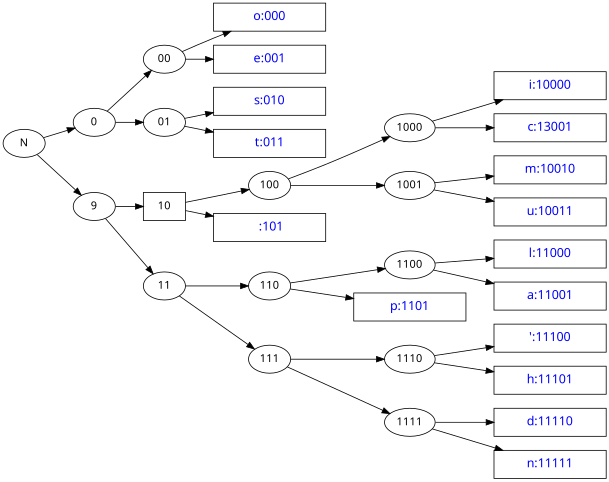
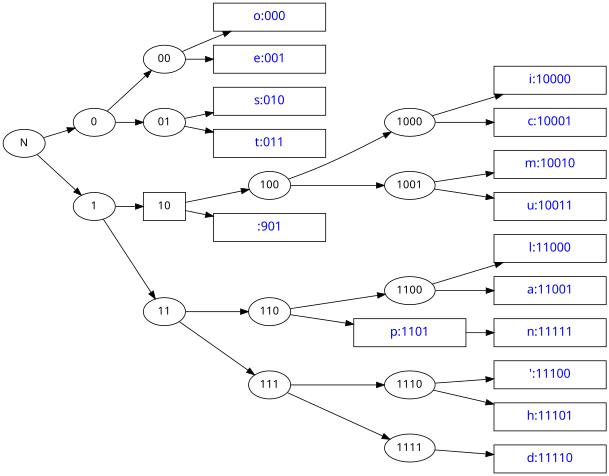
(550, 128) -> (550, 122)
(94, 206) -> (94, 206)
(270, 228) -> (270, 228)
(464, 438) -> (476, 333)
